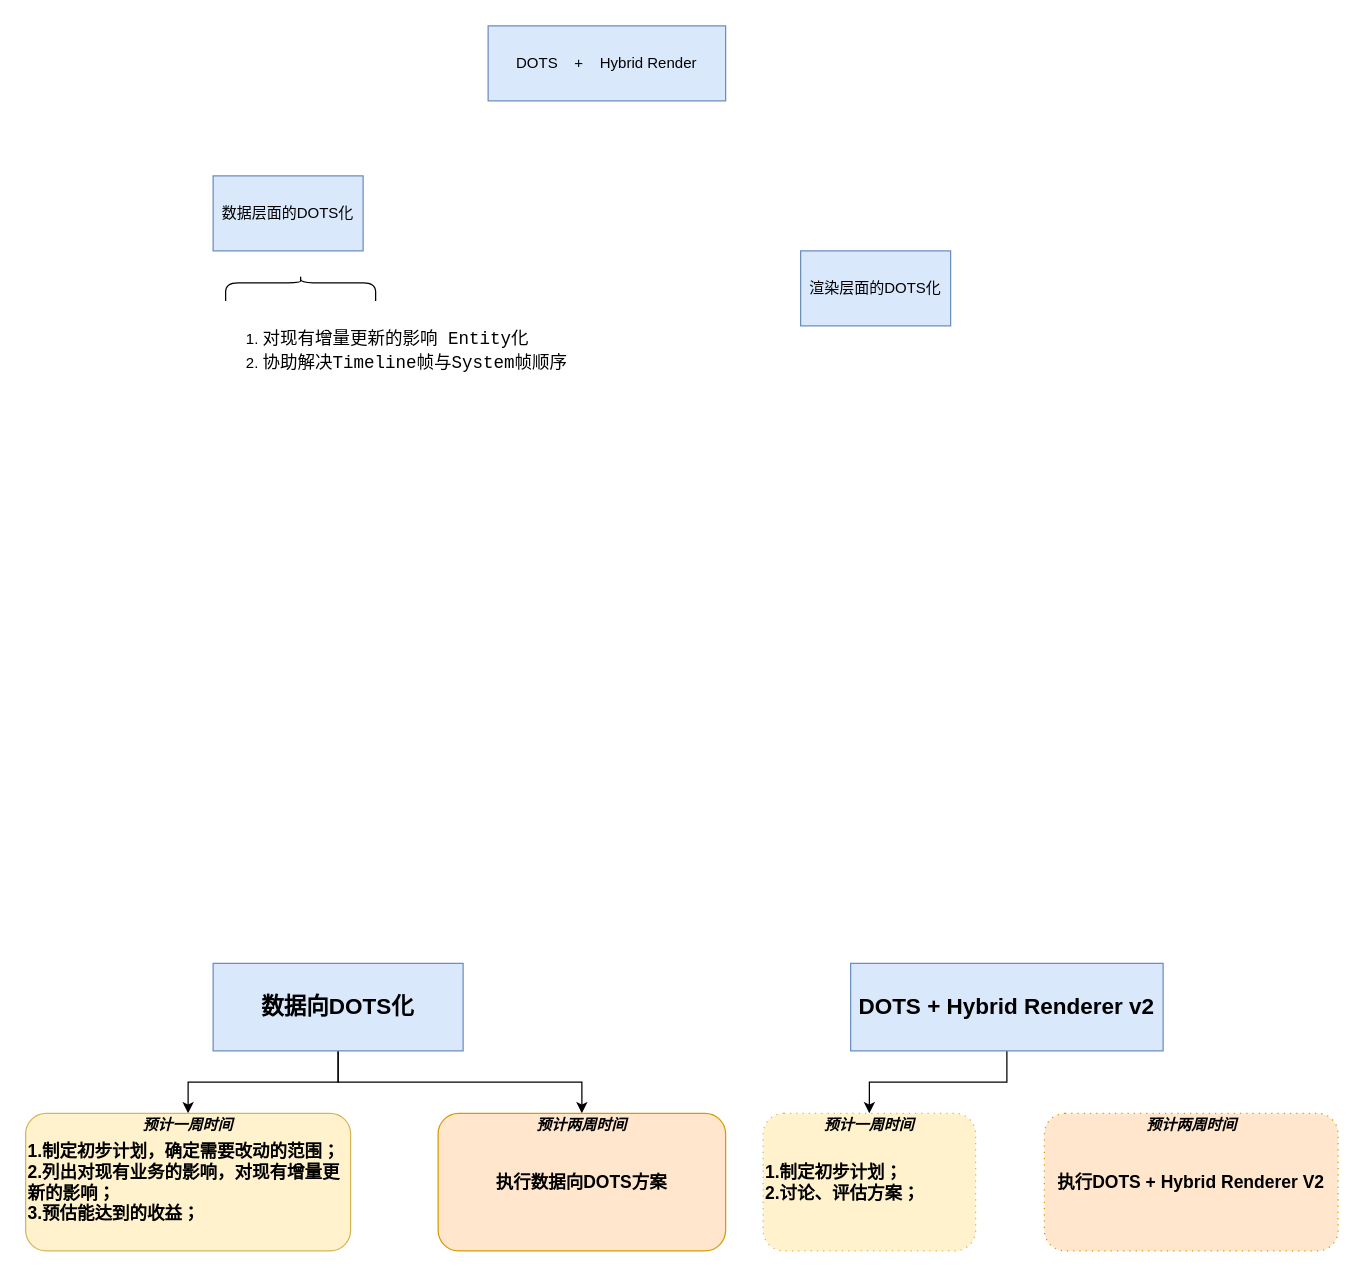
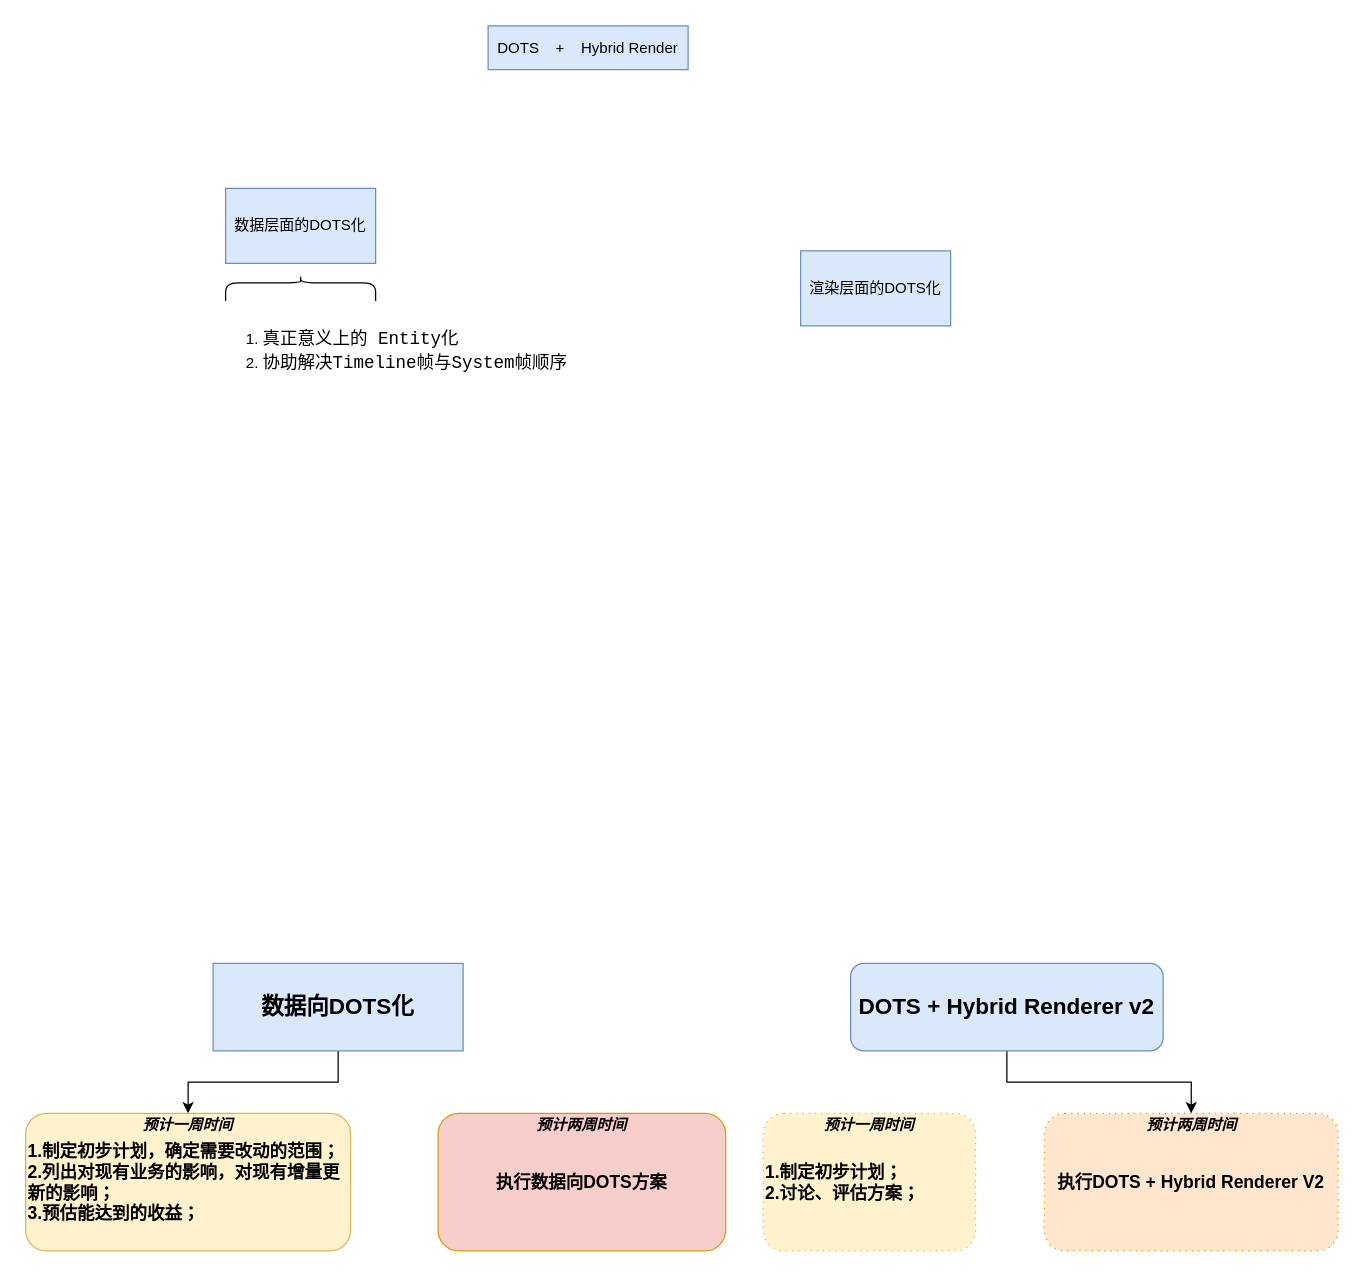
(607, 63) -> (588, 48)
(288, 213) -> (301, 226)
(334, 313) -> (334, 313)
(1007, 1007) -> (1007, 1007)
(472, 1082) -> none
(926, 1082) -> none
none -> (1110, 1082)
(582, 1182) -> (582, 1182)
